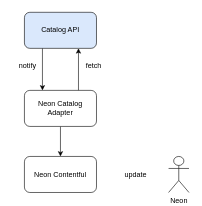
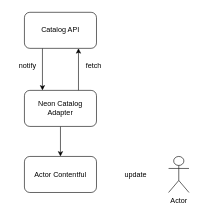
(60, 30) -> (60, 30)
(60, 174) -> (60, 174)
(179, 201) -> (179, 201)
